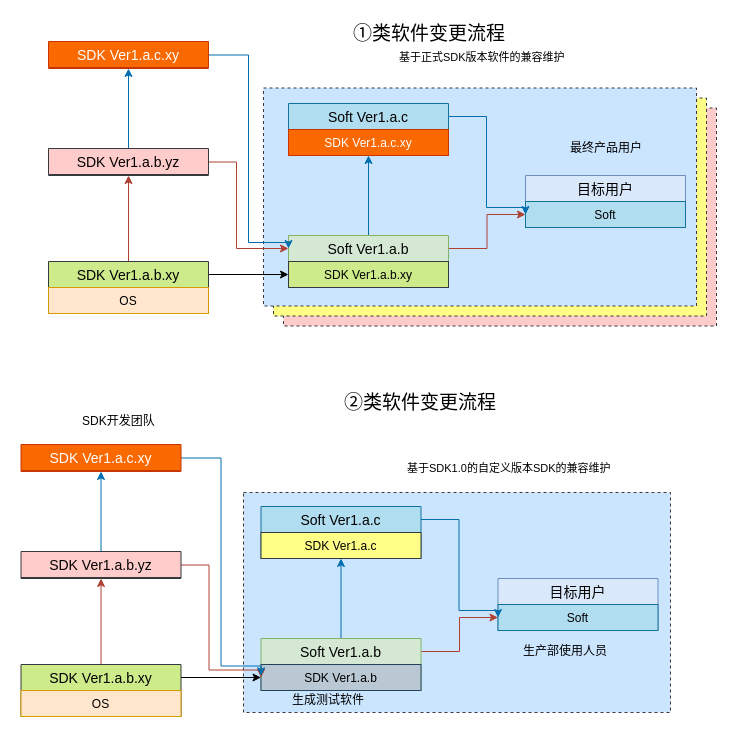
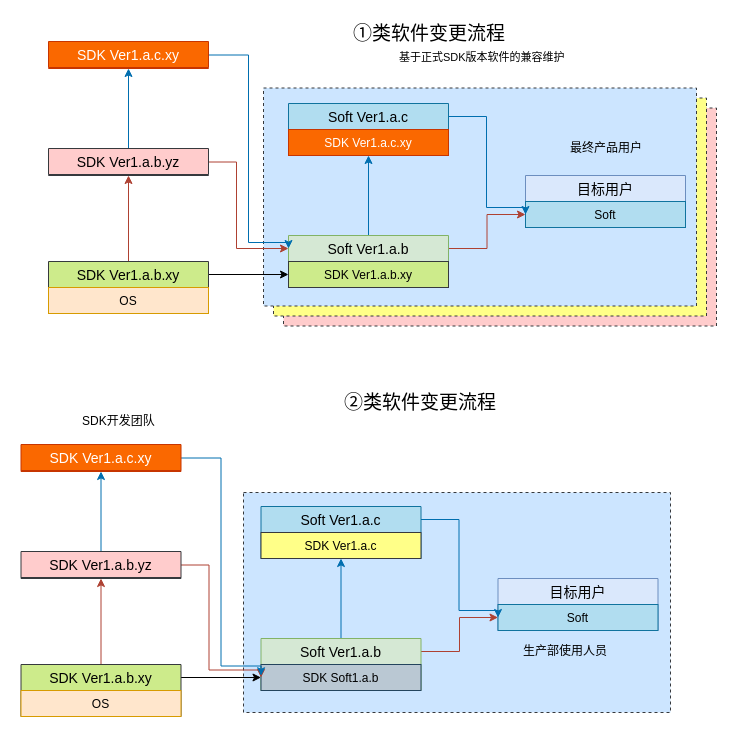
(522, 465) -> none
(341, 678) -> (341, 678)
(331, 698) -> none
